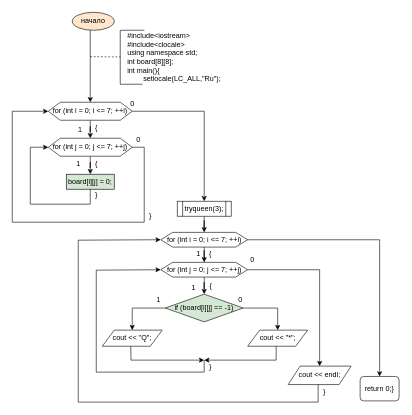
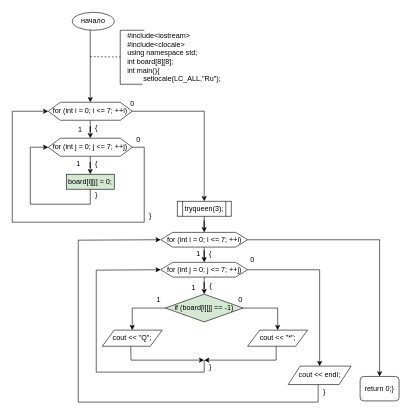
(93, 21) -> (93, 21)
